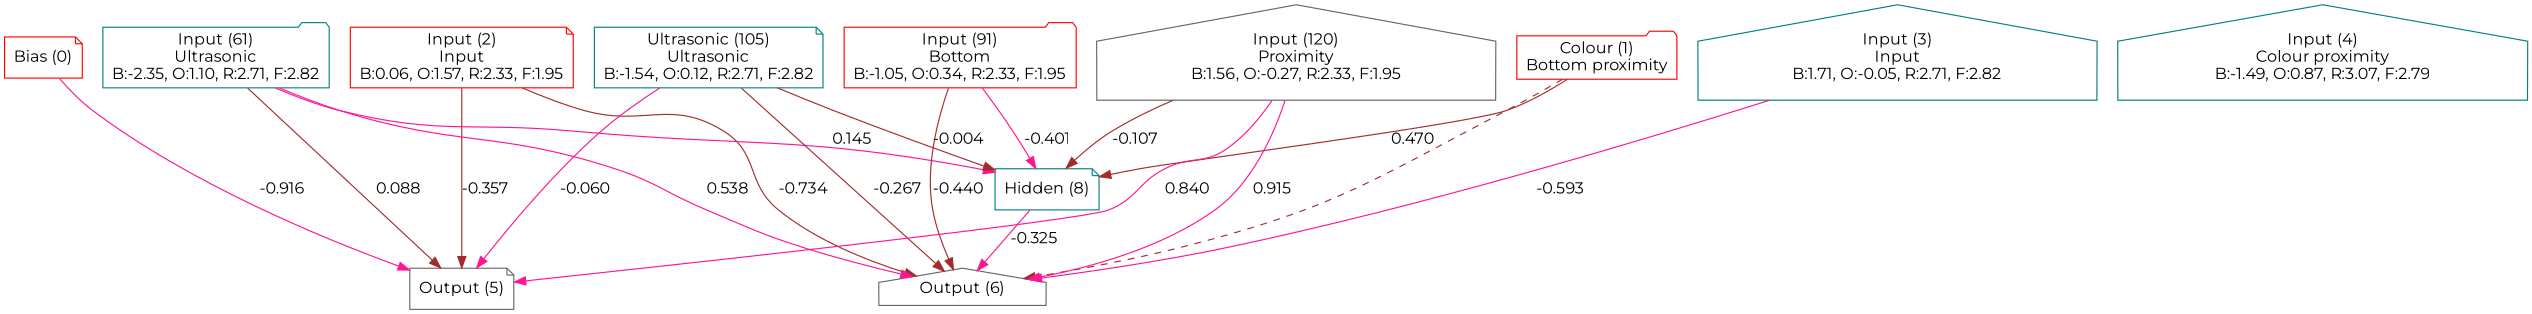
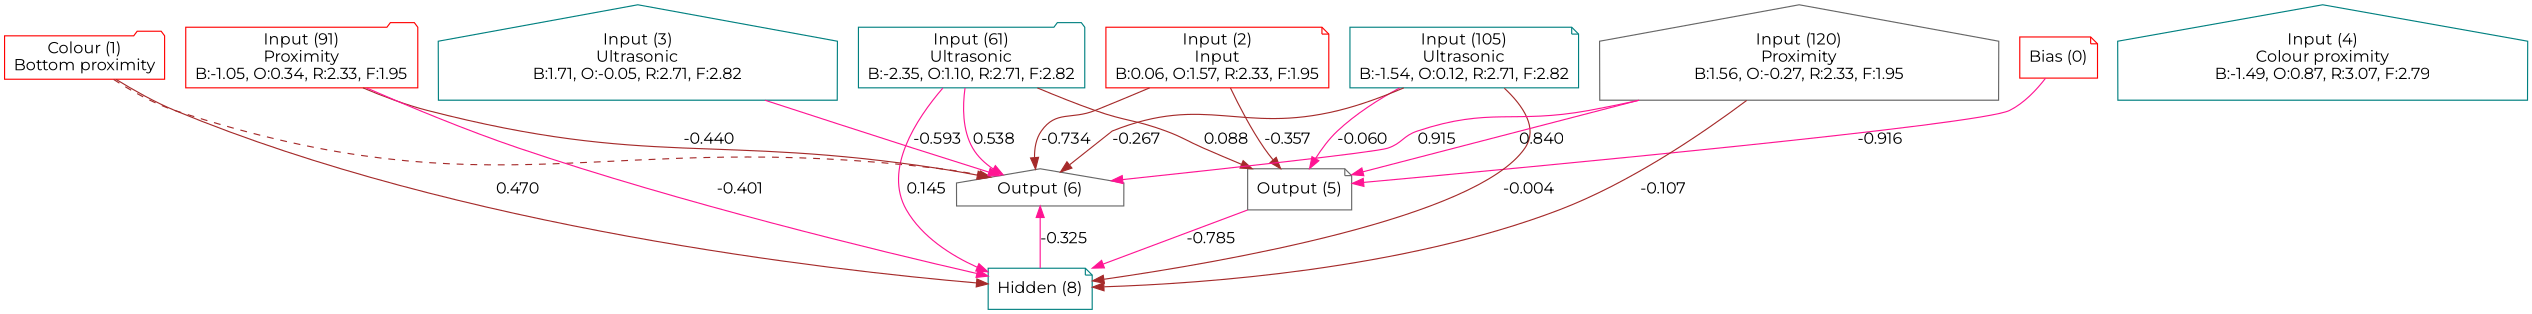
(709, 58) -> (1464, 58)
(960, 58) -> (302, 58)
(1897, 58) -> (638, 58)
none -> (1175, 237)
